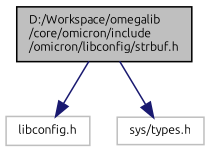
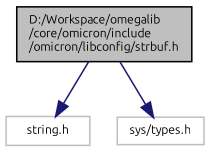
(48, 131) -> (48, 131)
